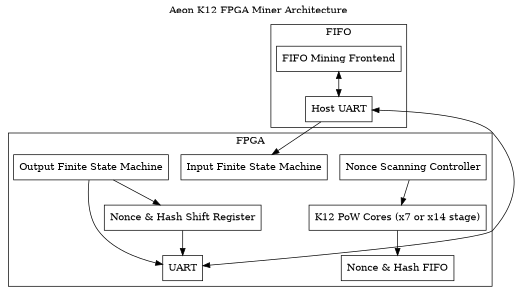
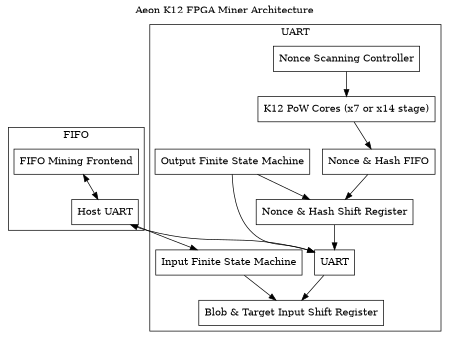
(250, 141) -> (295, 33)
none -> (359, 184)
none -> (291, 313)
